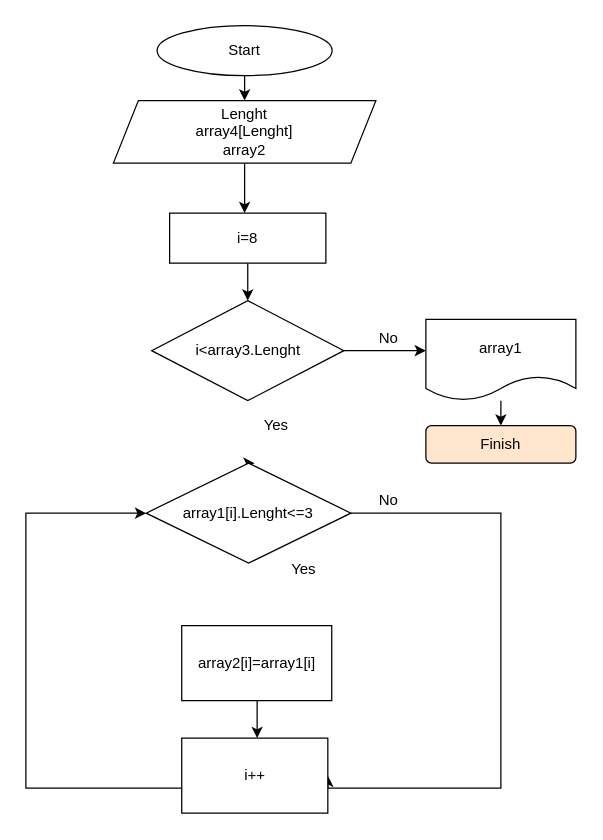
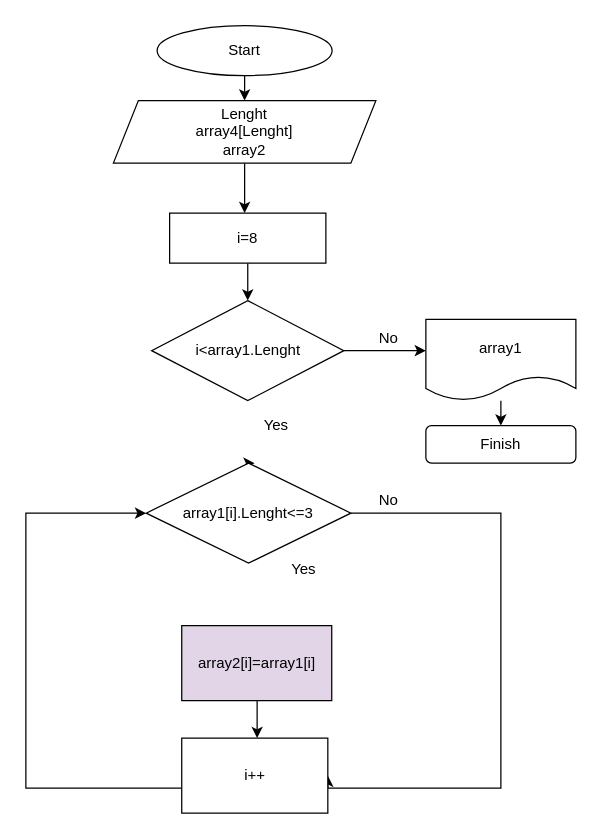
(248, 351) -> (248, 351)
(501, 444) -> (501, 444)
(256, 663) -> (256, 663)
